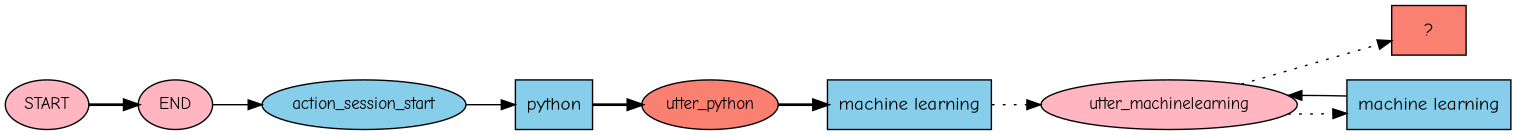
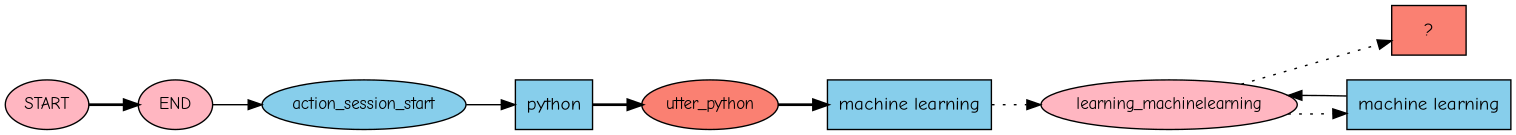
(1169, 105) -> (1169, 105)
